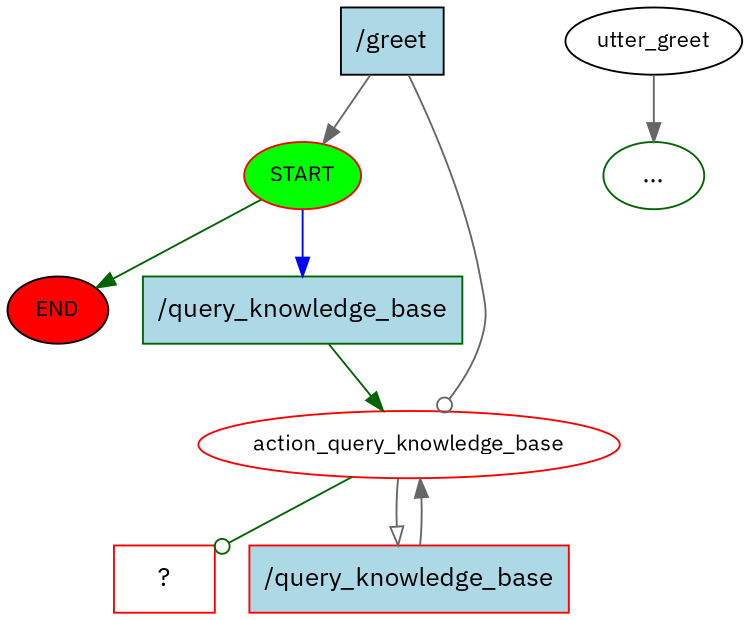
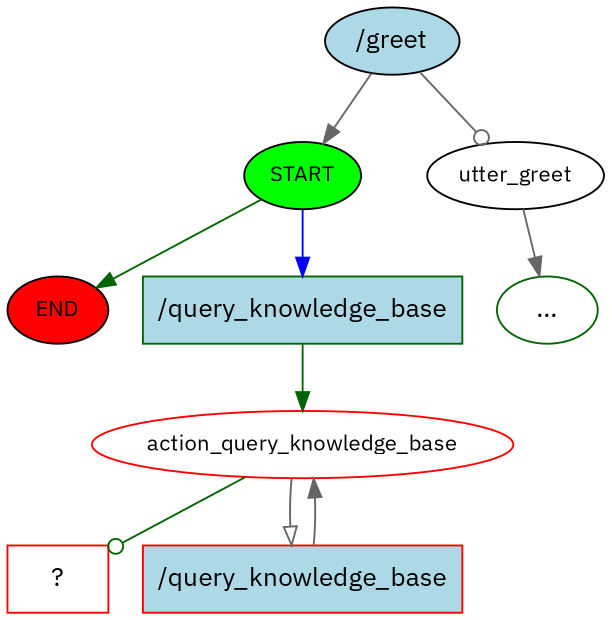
(392, 41) -> (392, 41)
(303, 176) -> (303, 176)
(471, 236) -> (448, 102)
